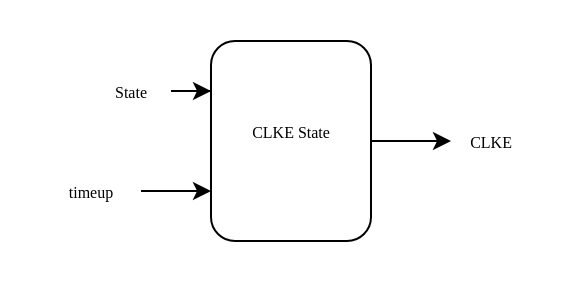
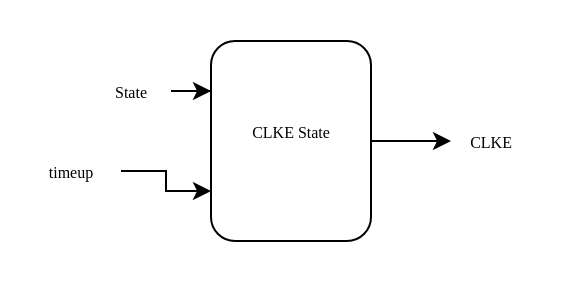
(91, 191) -> (71, 171)
